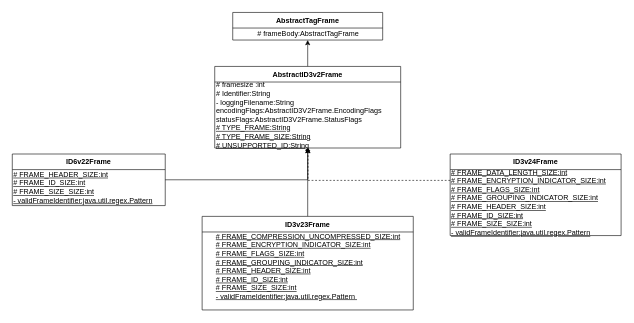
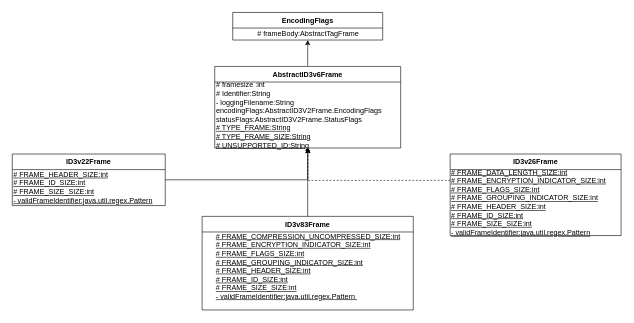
(308, 20) -> (308, 20)
(308, 74) -> (308, 74)
(89, 162) -> (89, 162)
(536, 162) -> (536, 162)
(308, 224) -> (308, 224)
